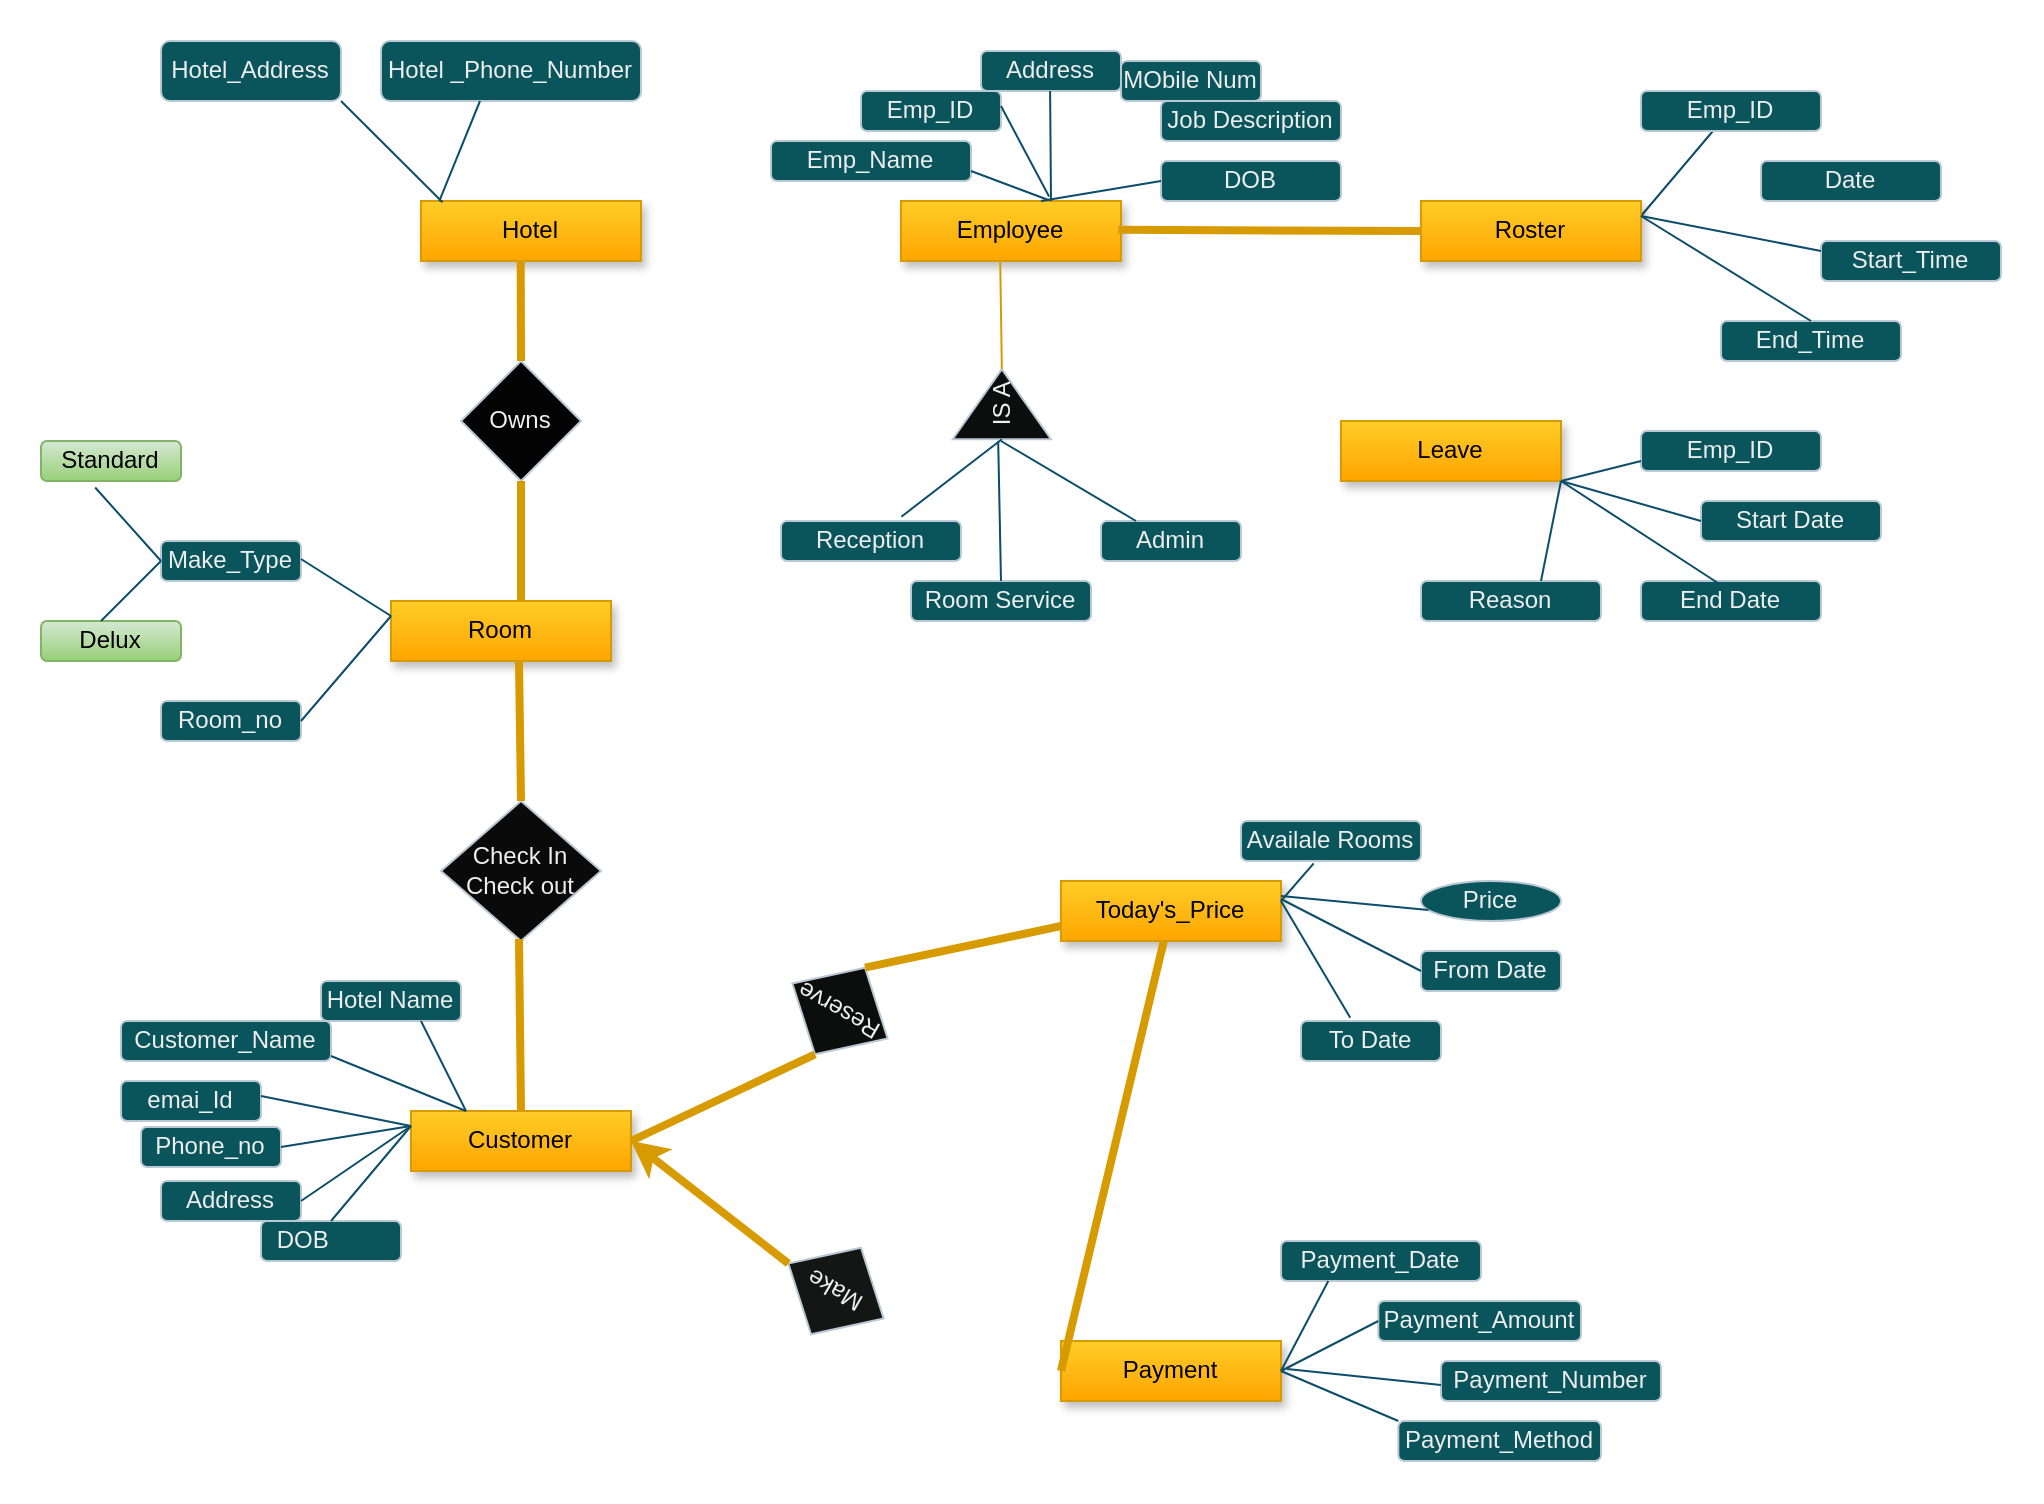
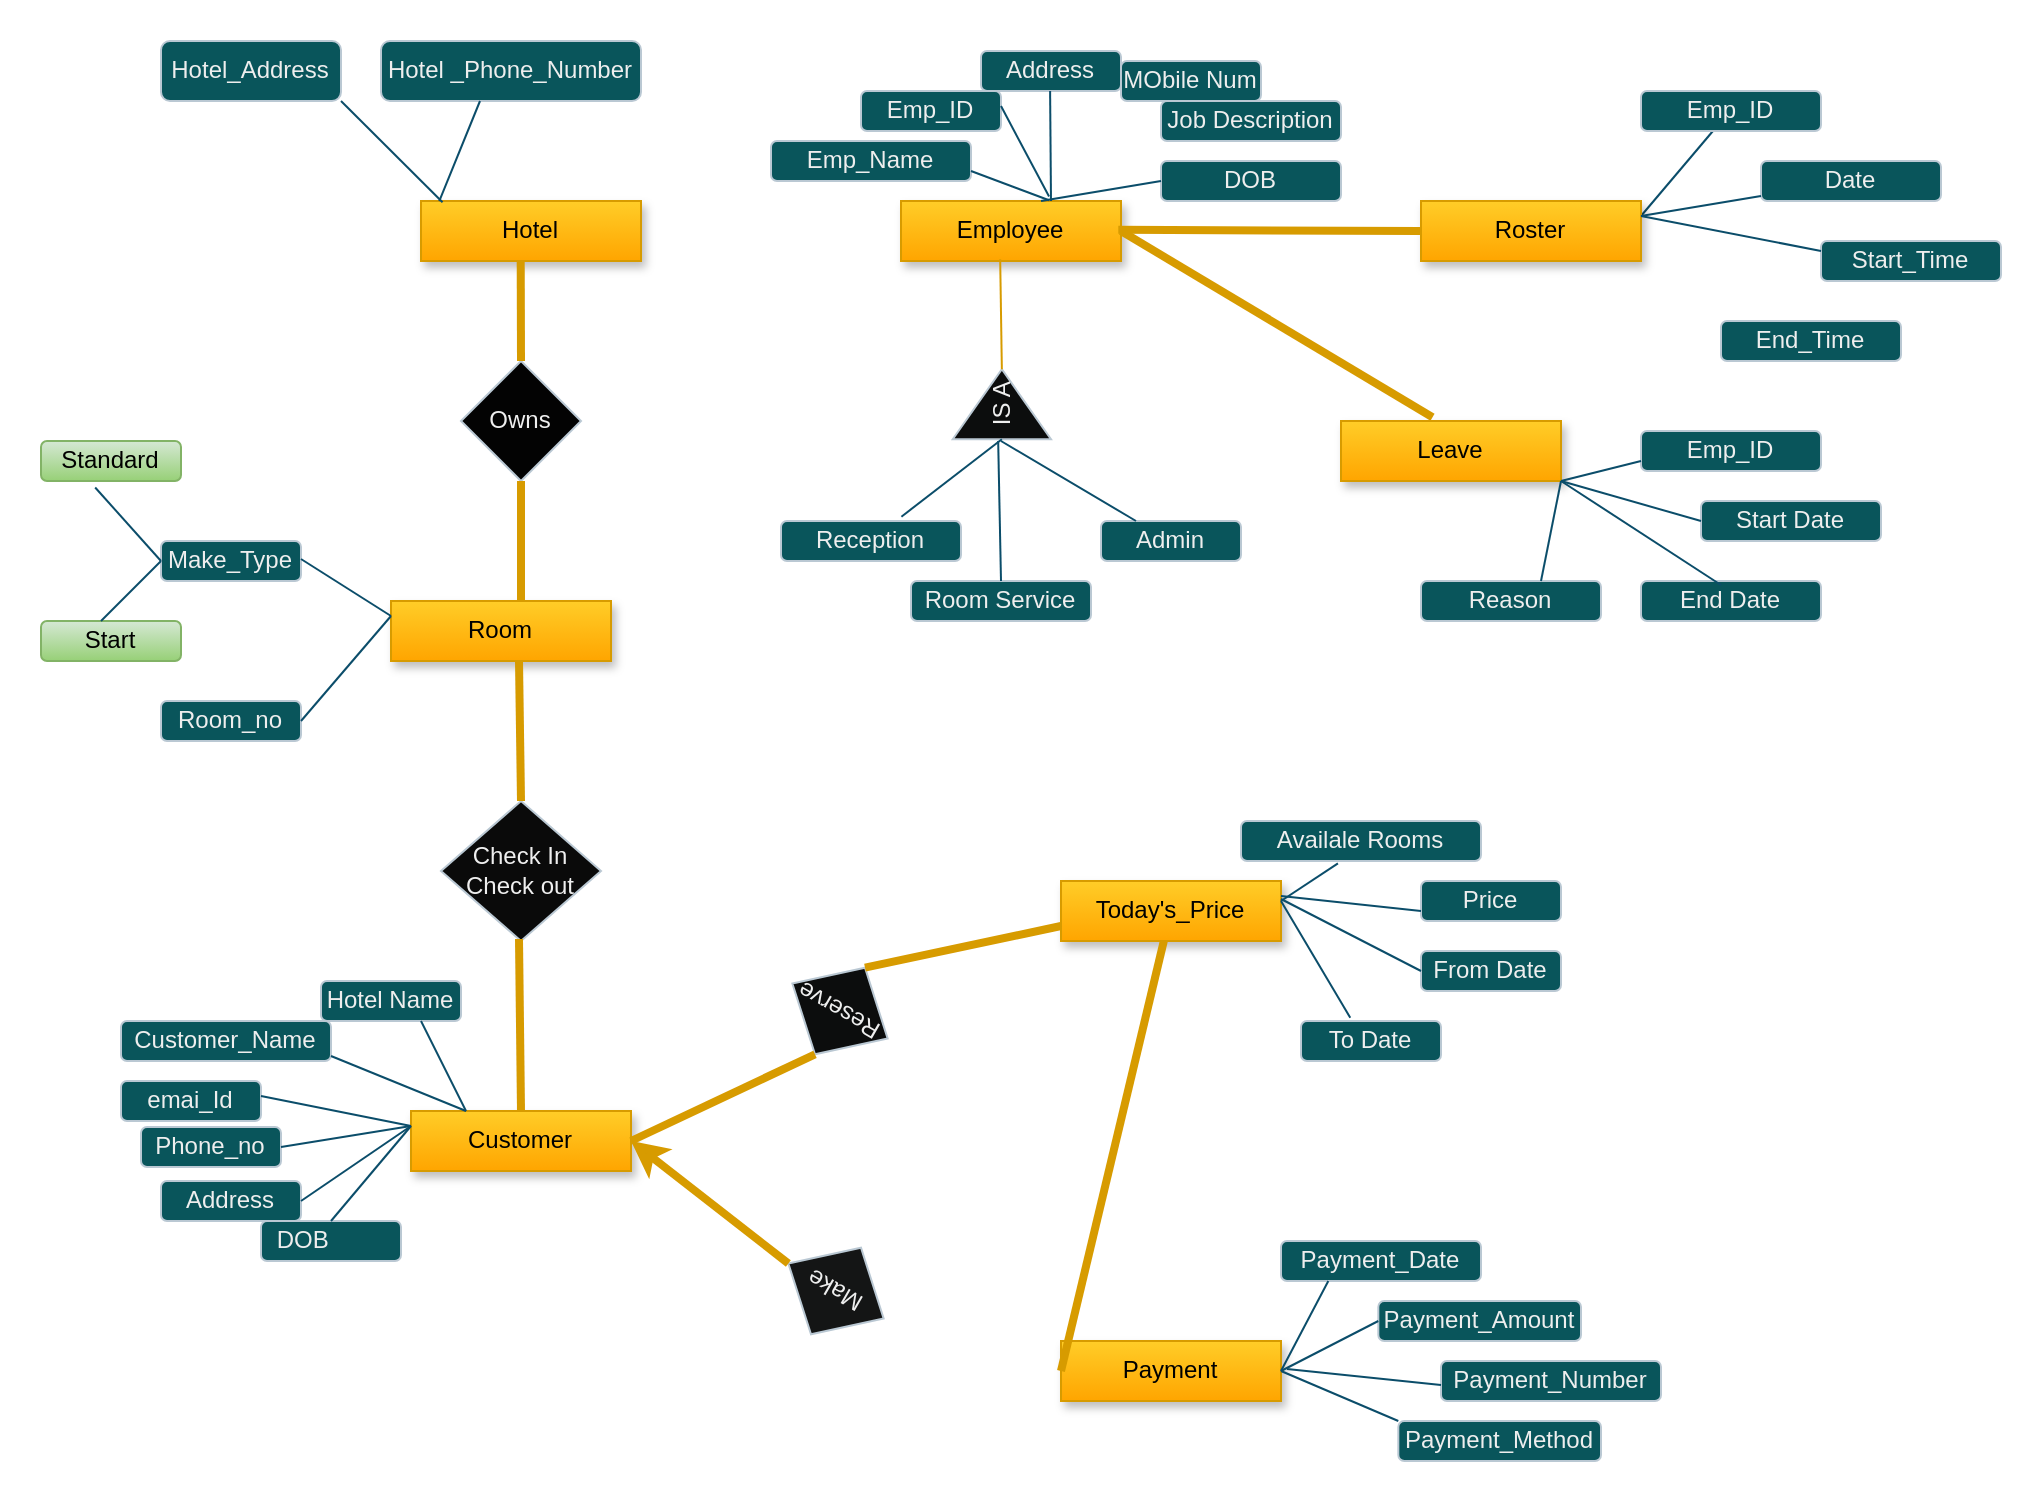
(1730, 271) -> (1704, 205)
none -> (1278, 325)
(111, 641) -> (111, 641)
(1331, 841) -> (1361, 841)
(1491, 901) -> (1491, 901)
